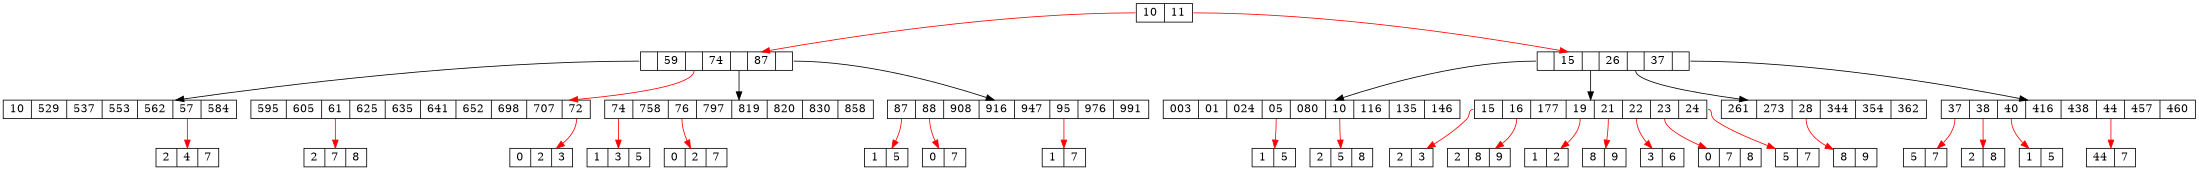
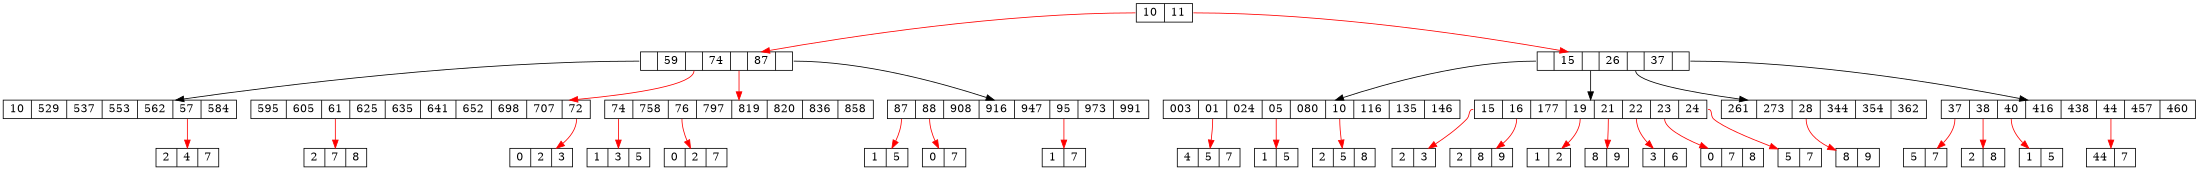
(739, 81) -> (739, 81)
(820, 109) -> (820, 109)
(1096, 109) -> (1096, 109)
none -> (1209, 158)
